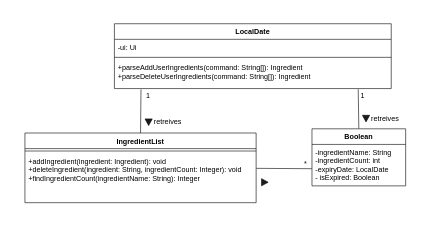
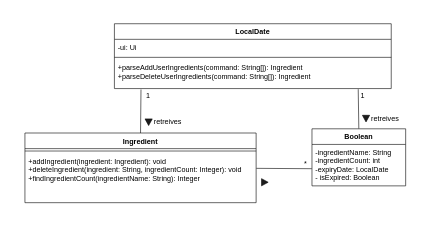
(140, 141) -> (140, 141)
